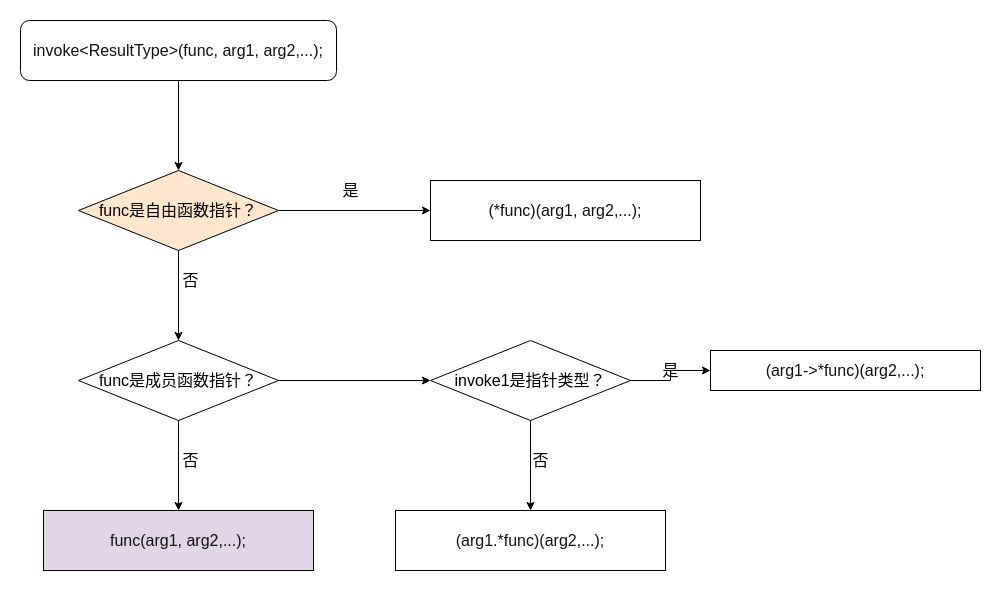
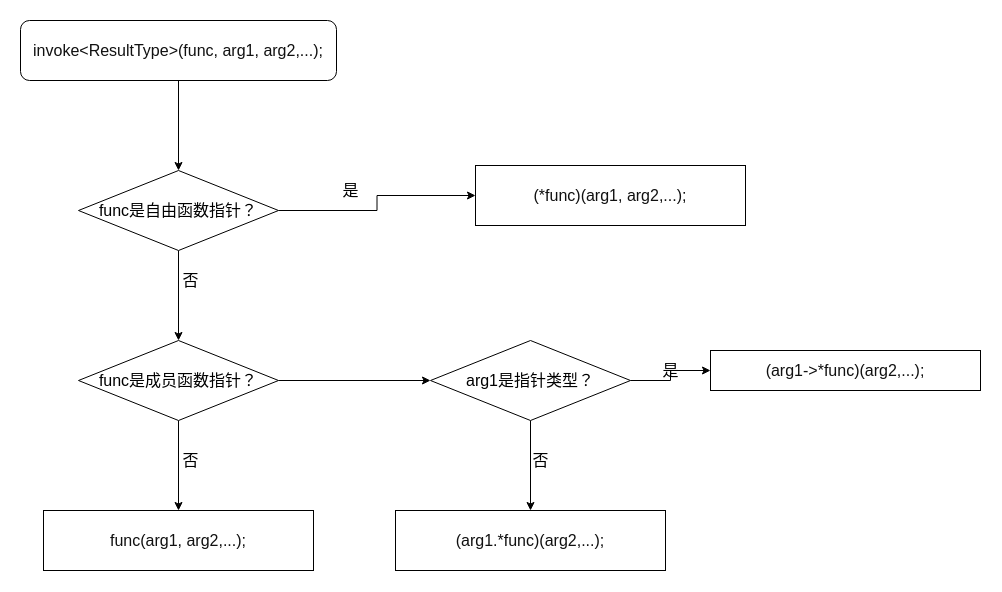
(179, 211) -> (179, 211)
(566, 211) -> (611, 196)
(531, 381) -> (531, 381)
(179, 541) -> (179, 541)
